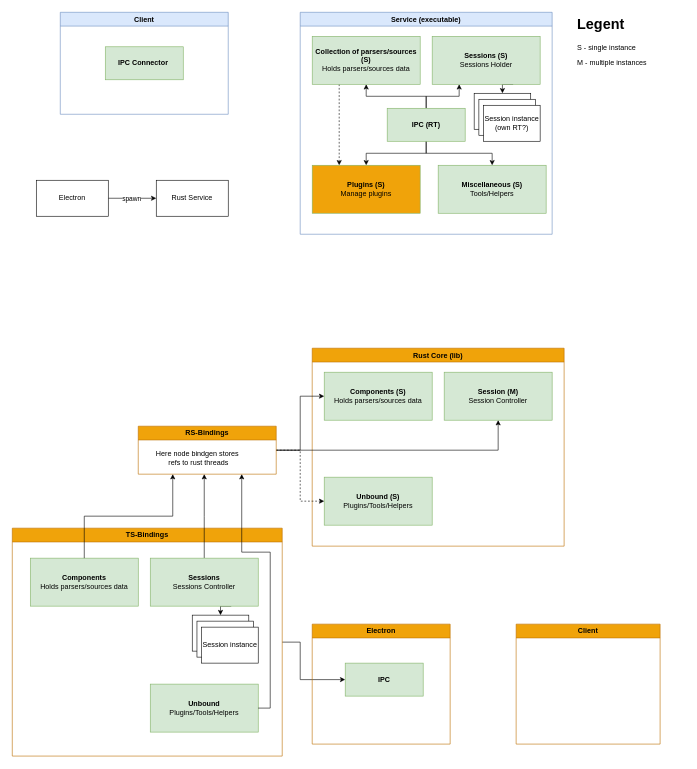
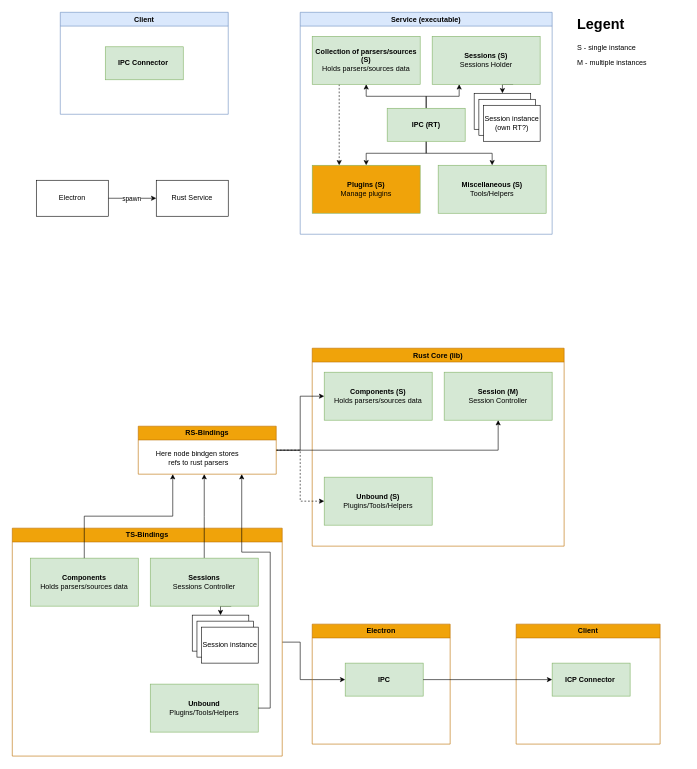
(199, 458) -> (199, 458)
none -> (485, 680)
none -> (591, 680)
